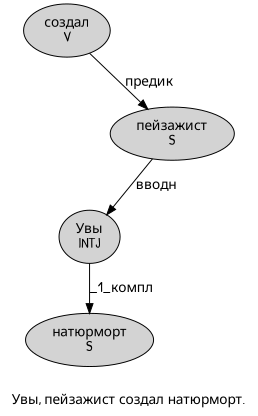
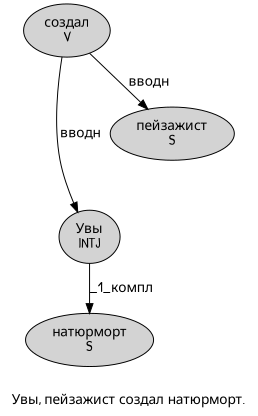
(149, 82) -> (149, 82)
(133, 183) -> (57, 131)
